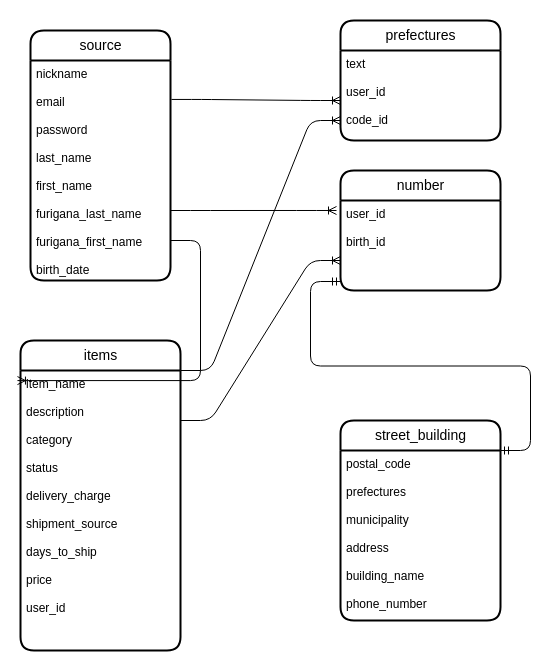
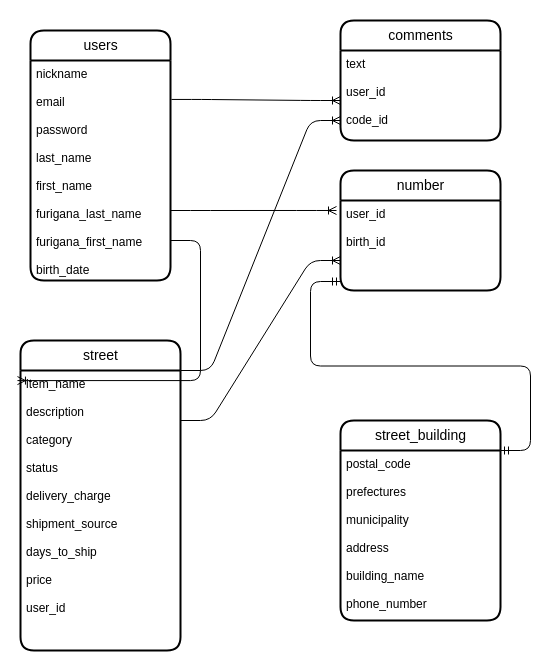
(421, 36) -> (421, 36)
(101, 46) -> (101, 46)
(101, 356) -> (101, 356)
